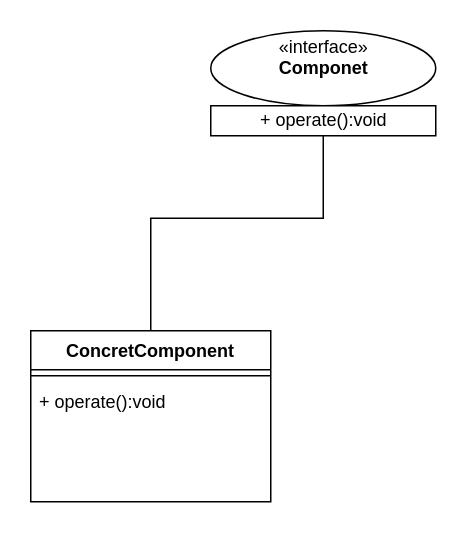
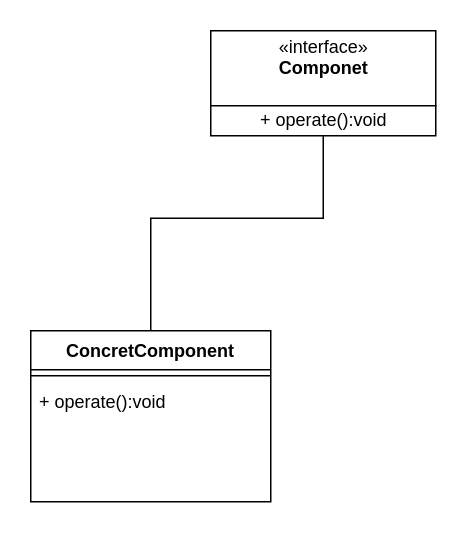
(323, 68) -> (323, 68)
